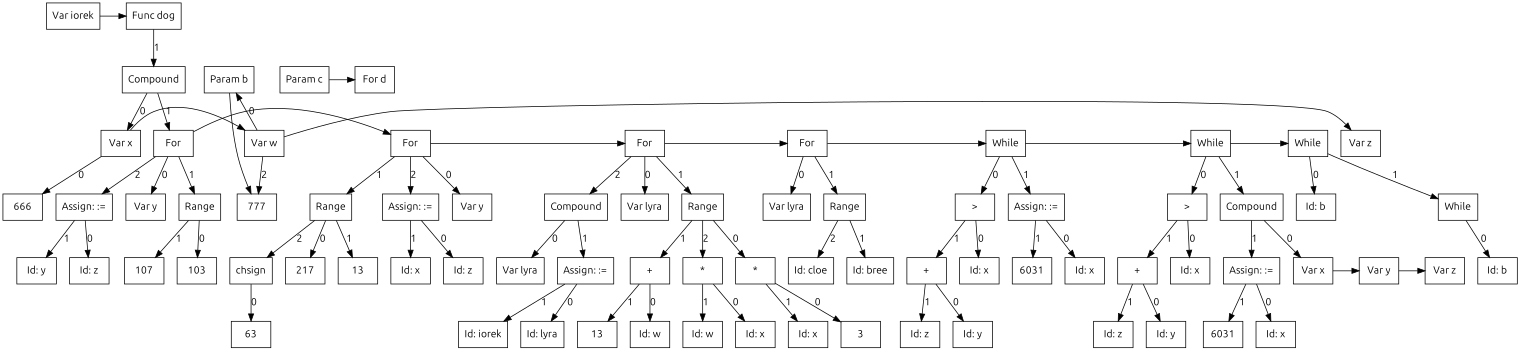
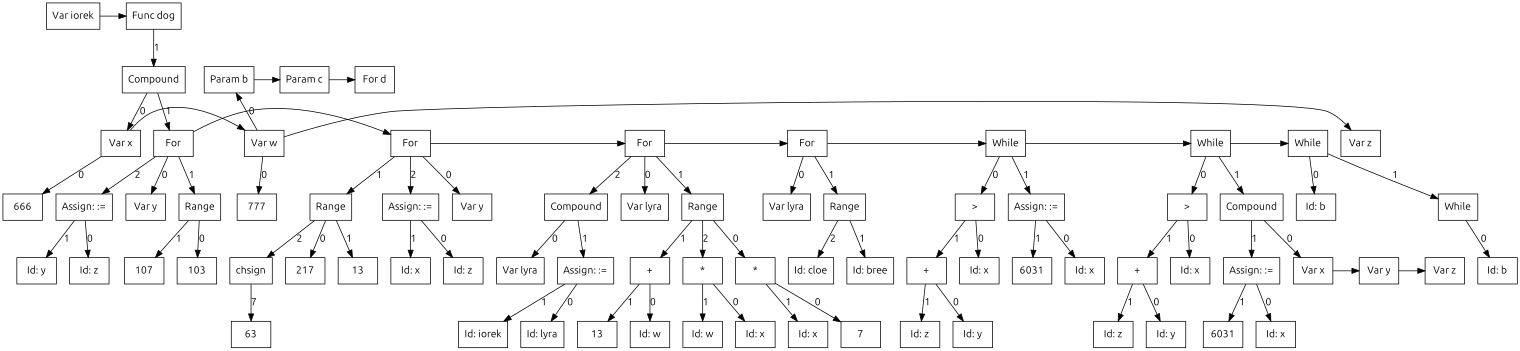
(235, 141) -> (263, 80)
(265, 175) -> (265, 175)
(254, 303) -> (254, 303)
(861, 334) -> (861, 334)
